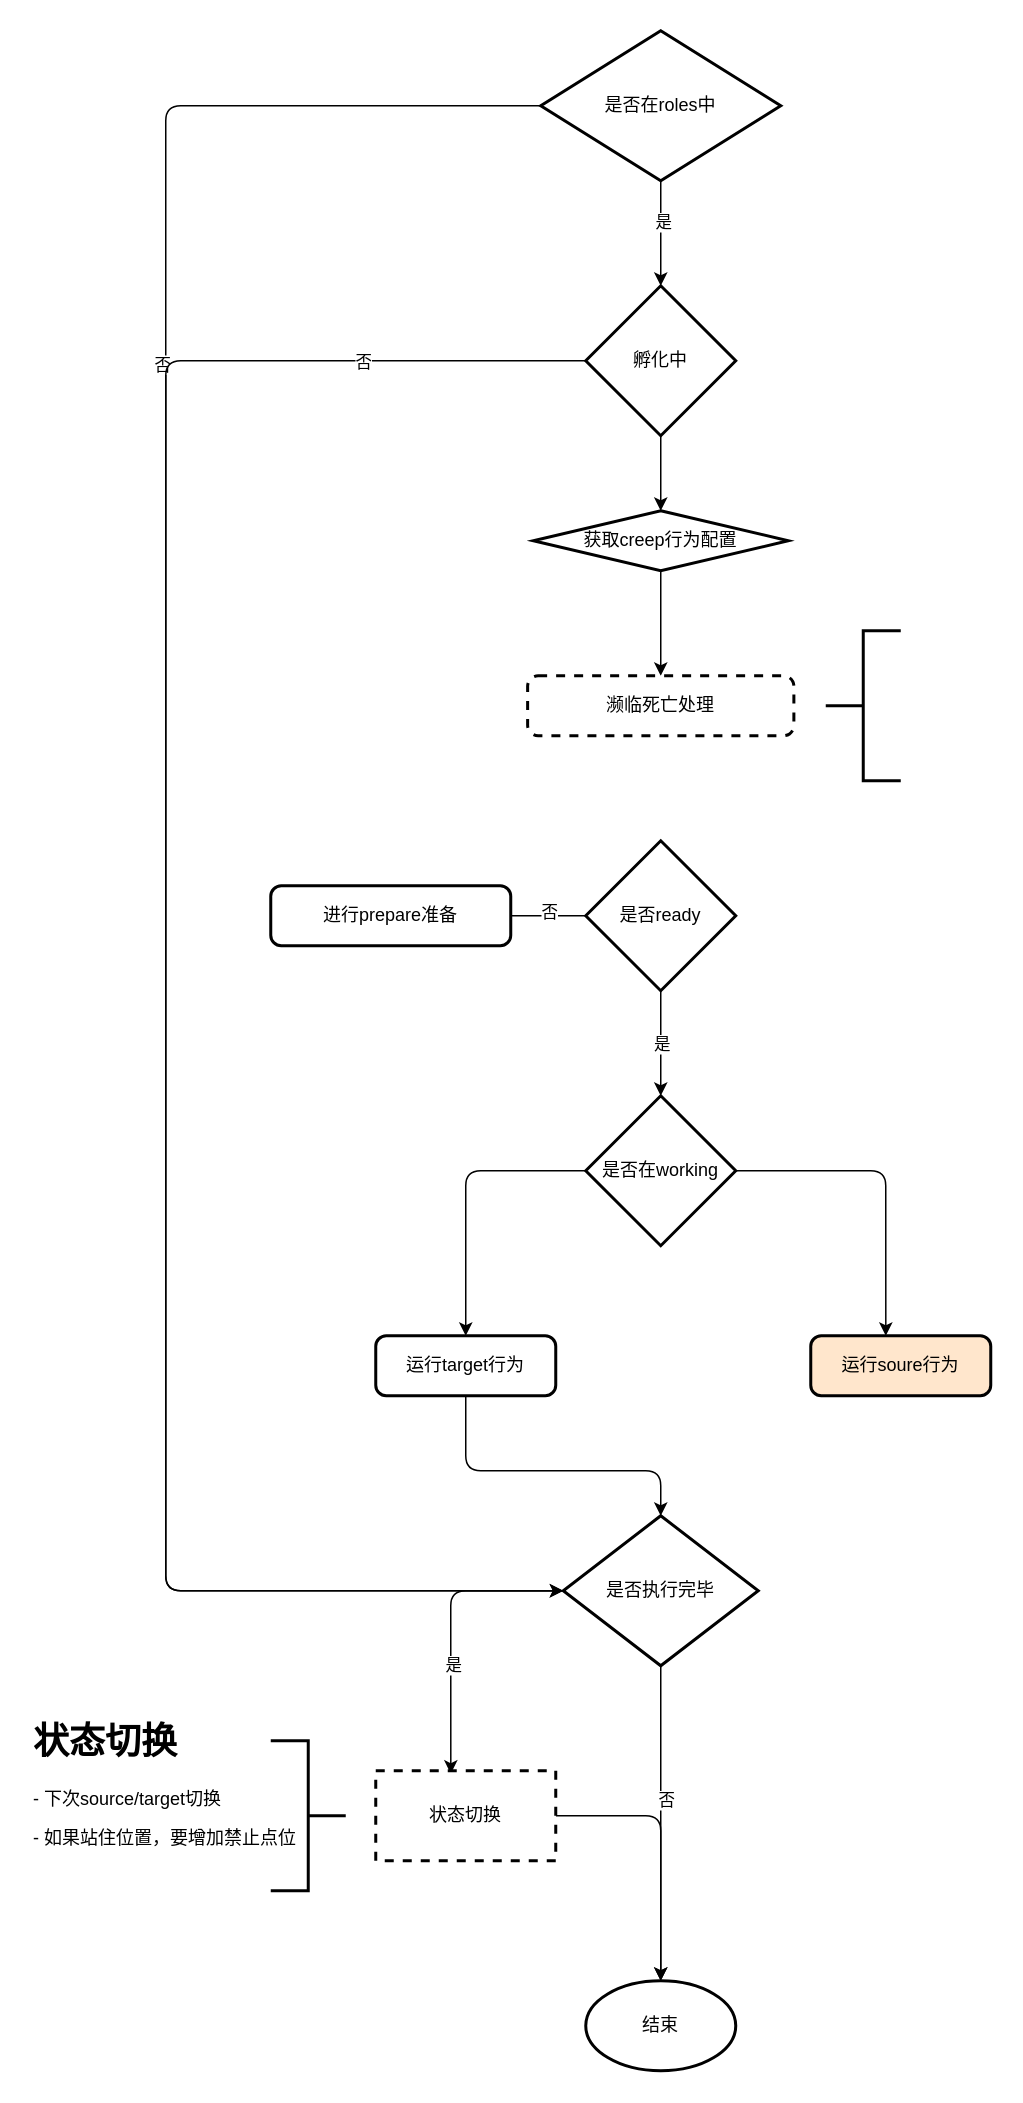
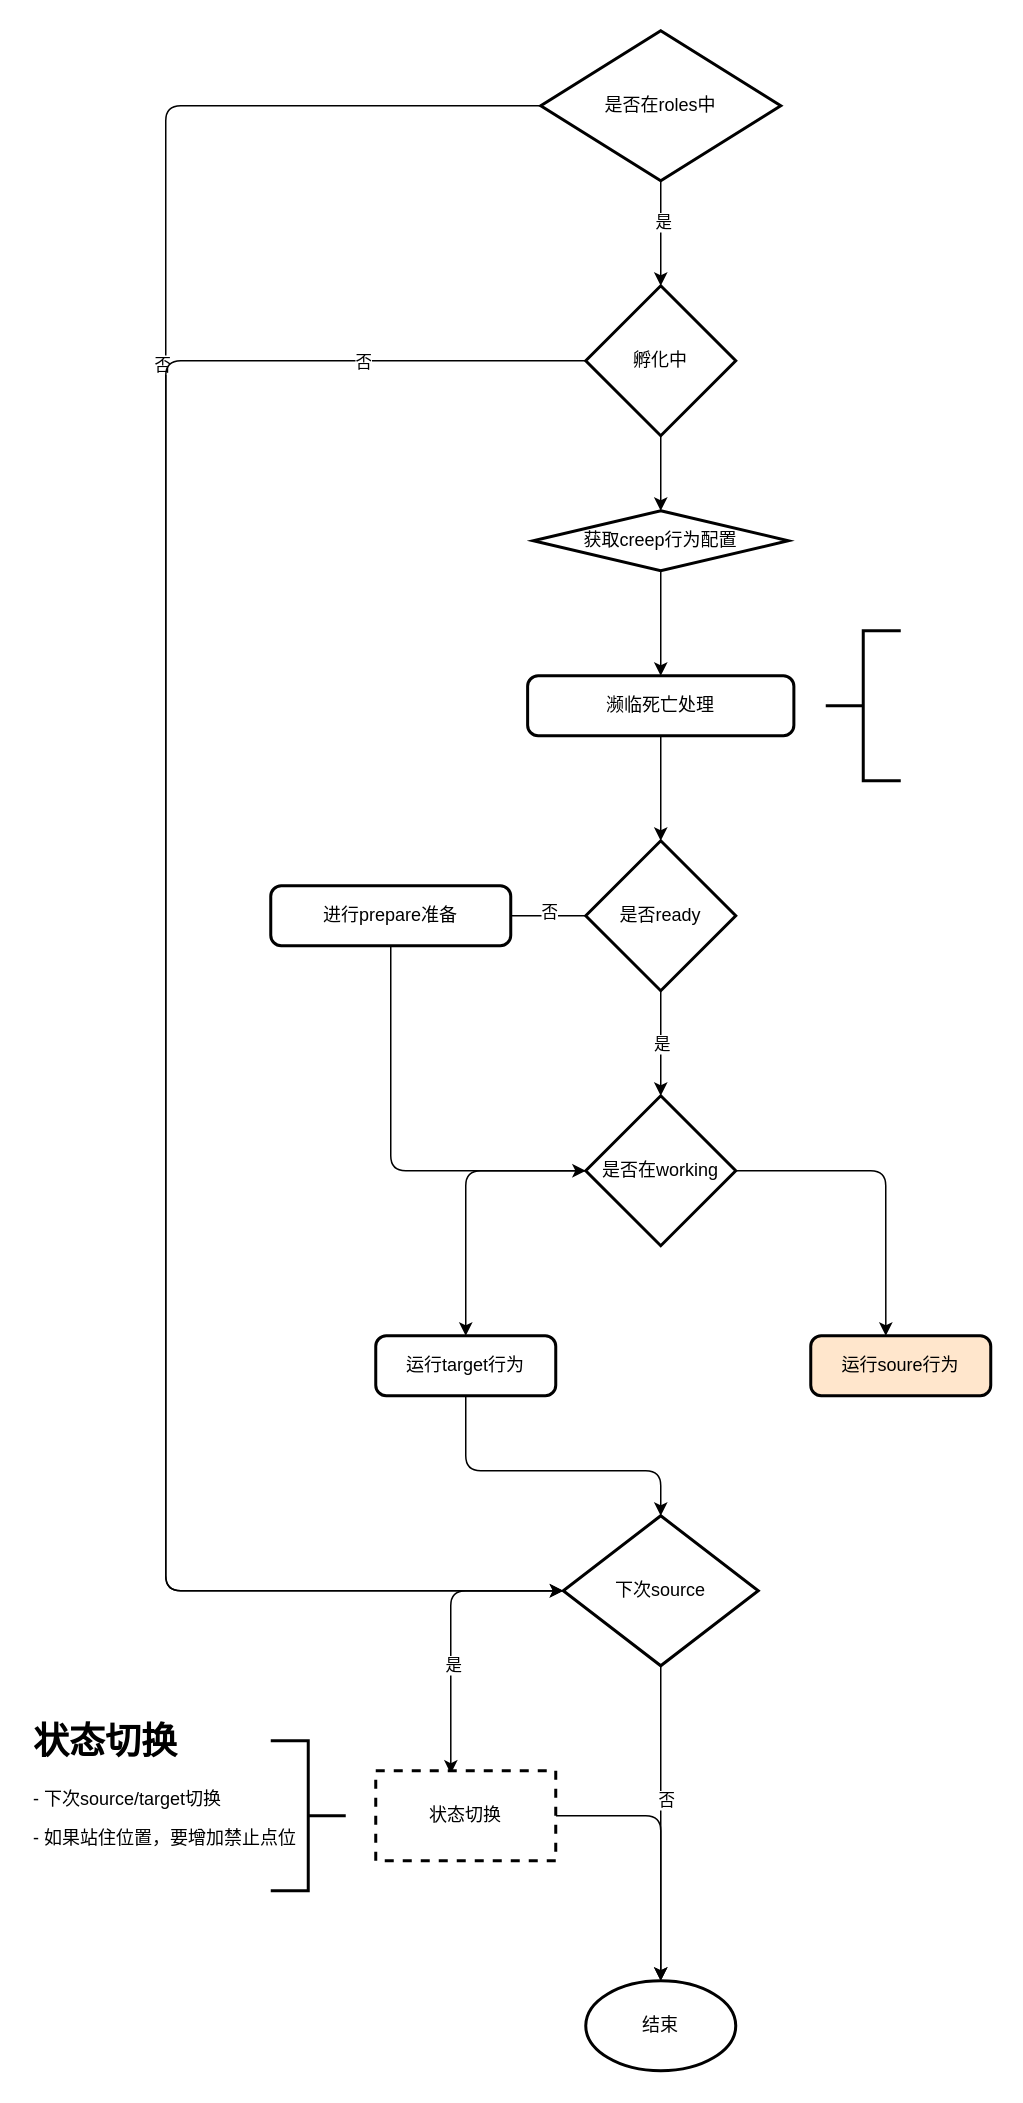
(661, 706) -> (661, 706)
none -> (661, 783)
none -> (391, 1093)
(661, 1591) -> (661, 1591)
